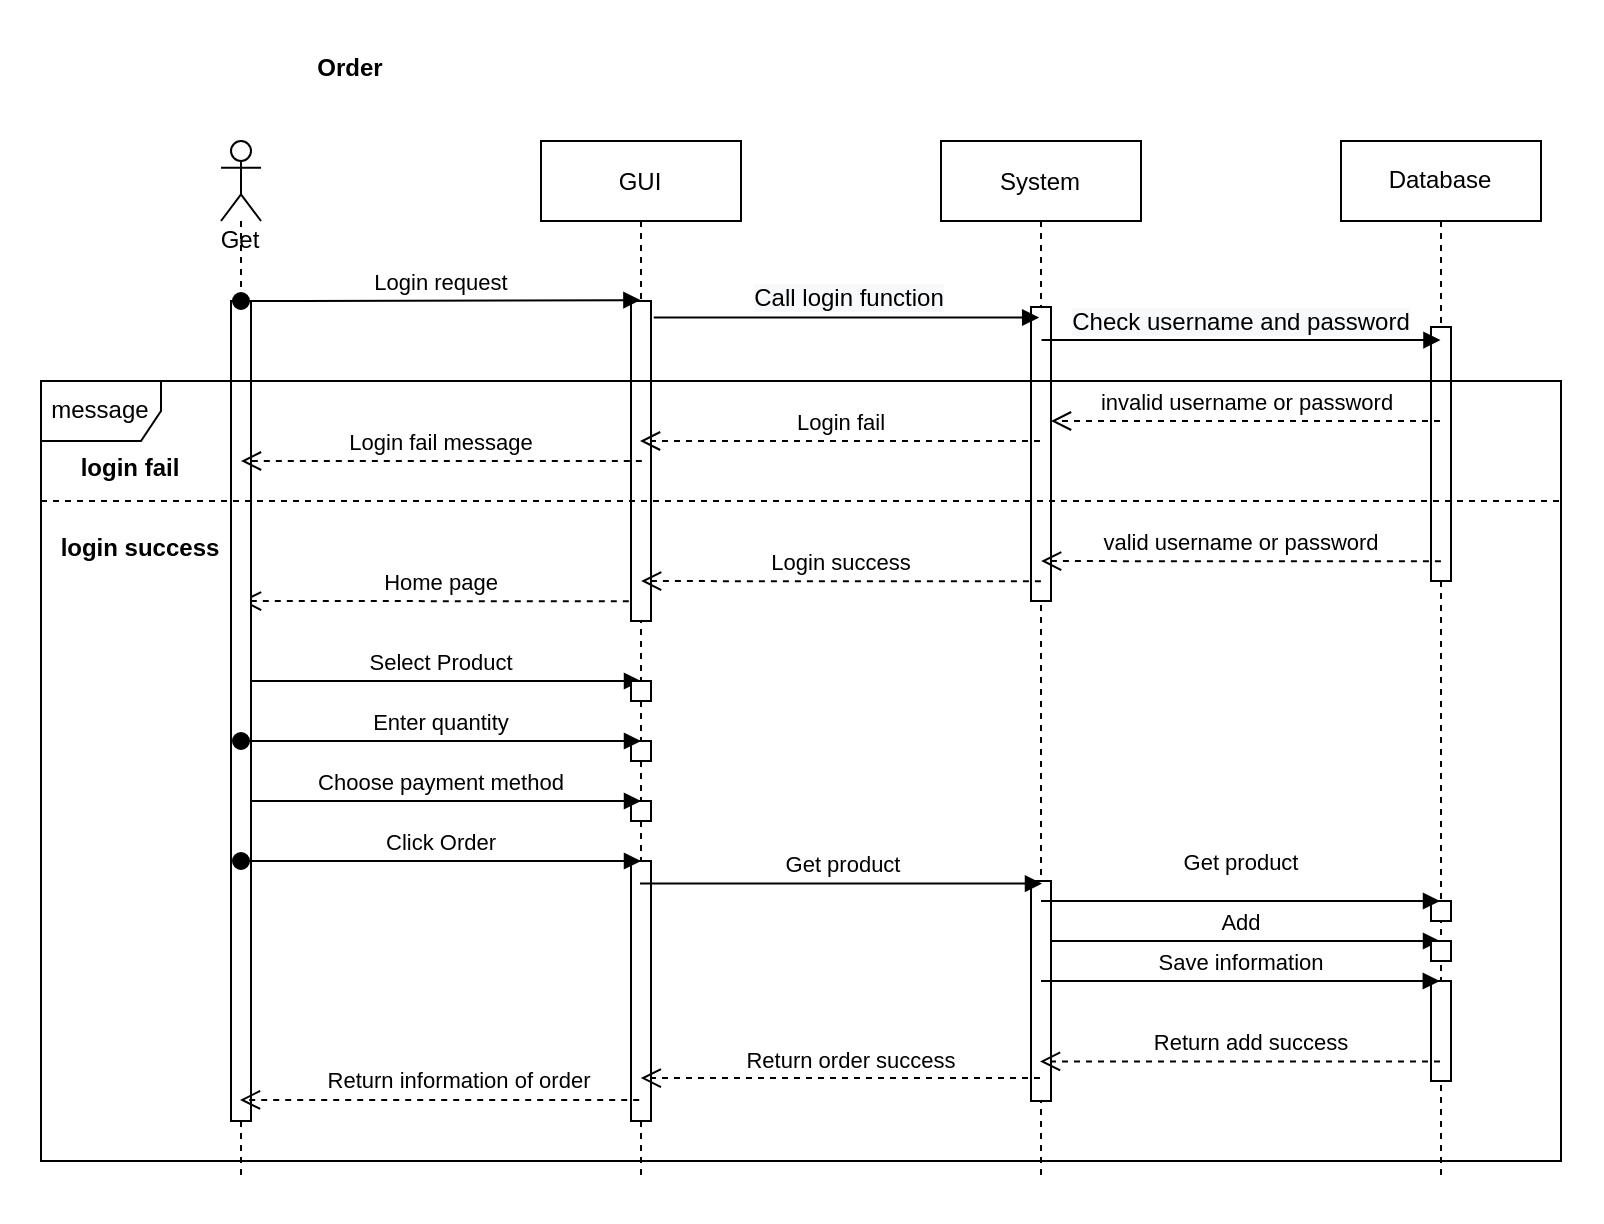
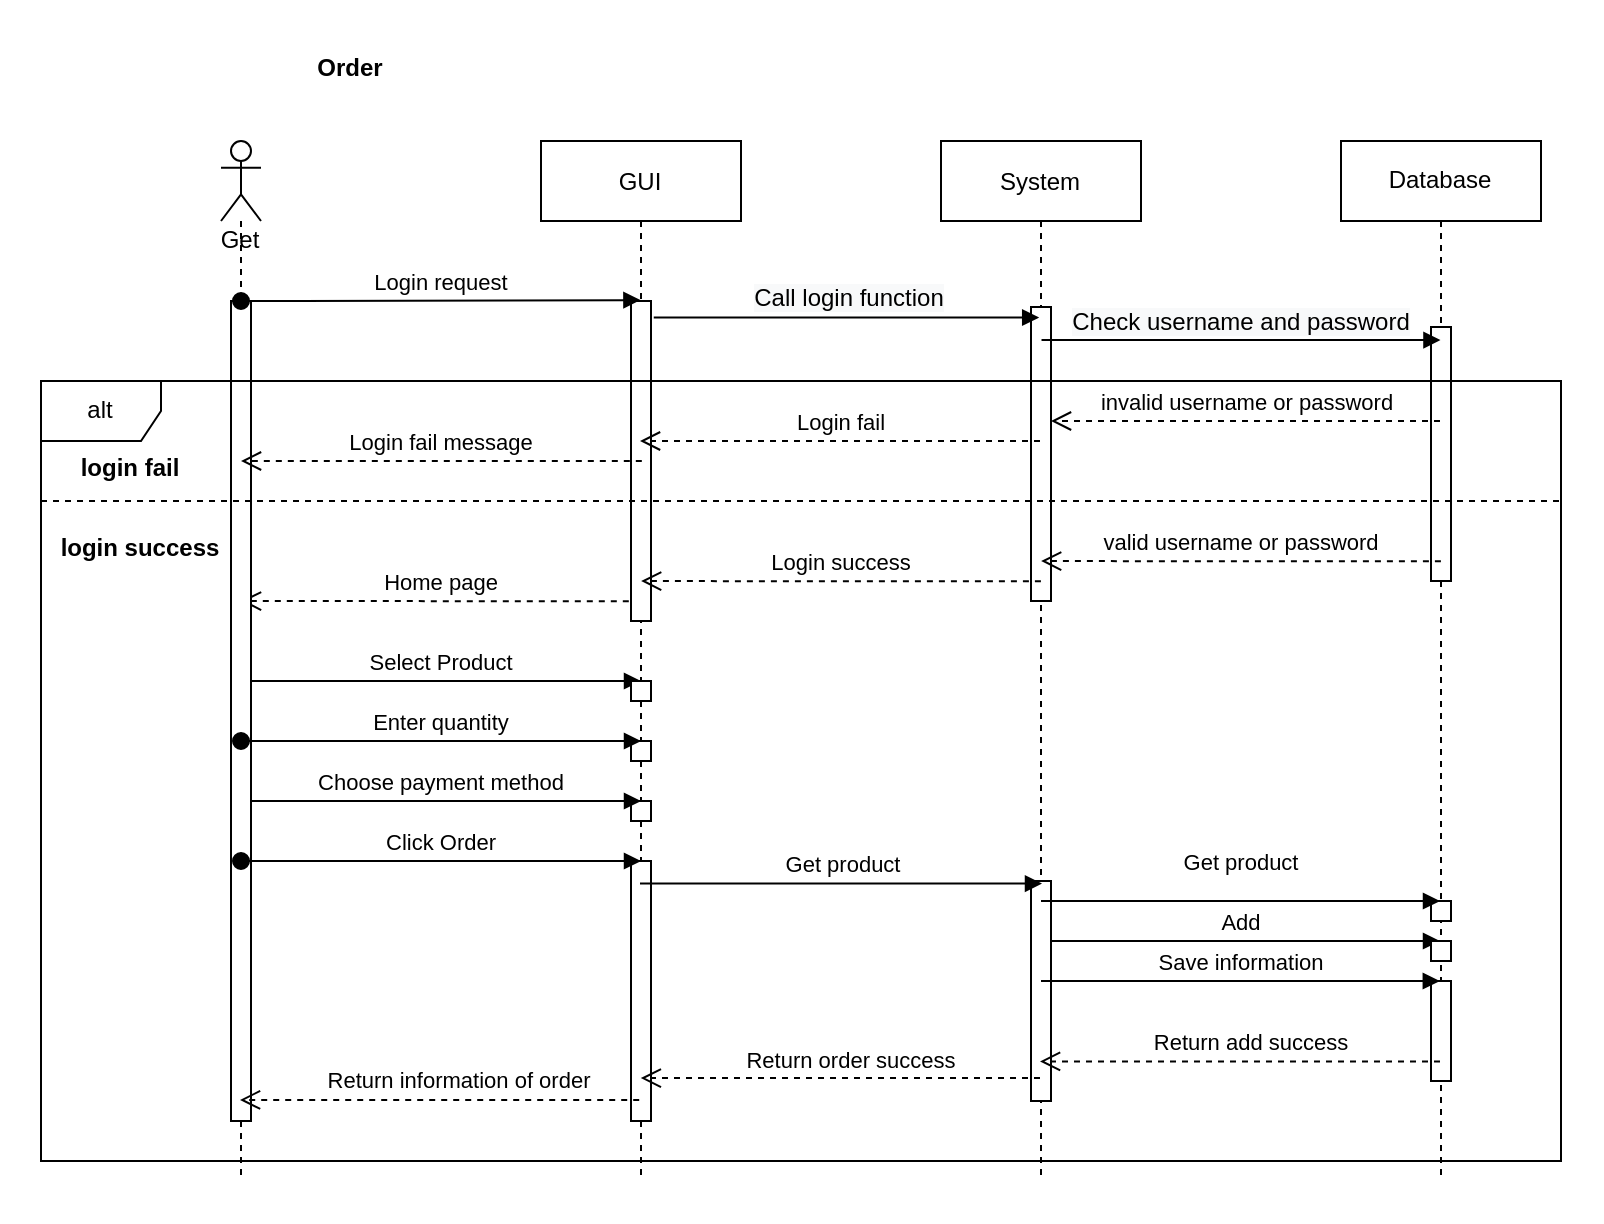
(101, 411) -> (101, 411)
